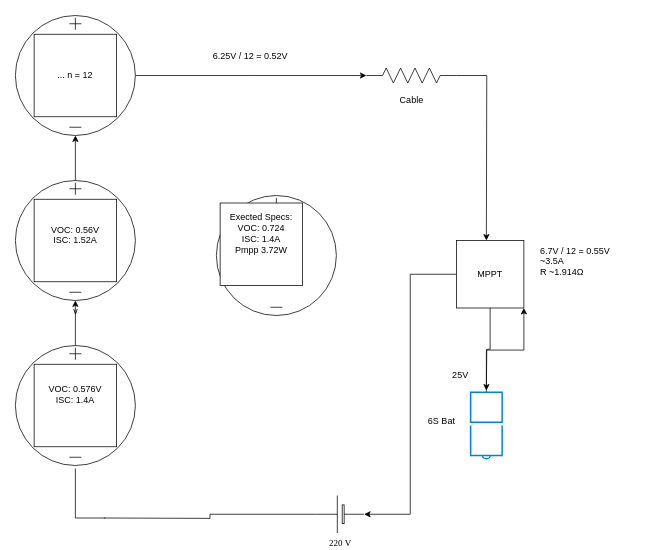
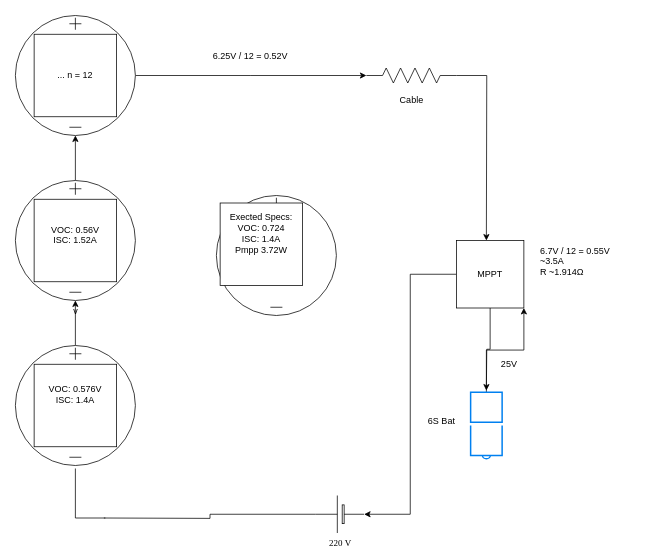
(460, 375) -> (509, 364)
